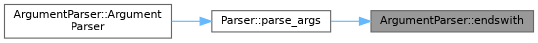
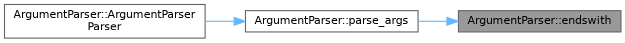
(88, 21) -> (105, 21)
(271, 21) -> (332, 21)
